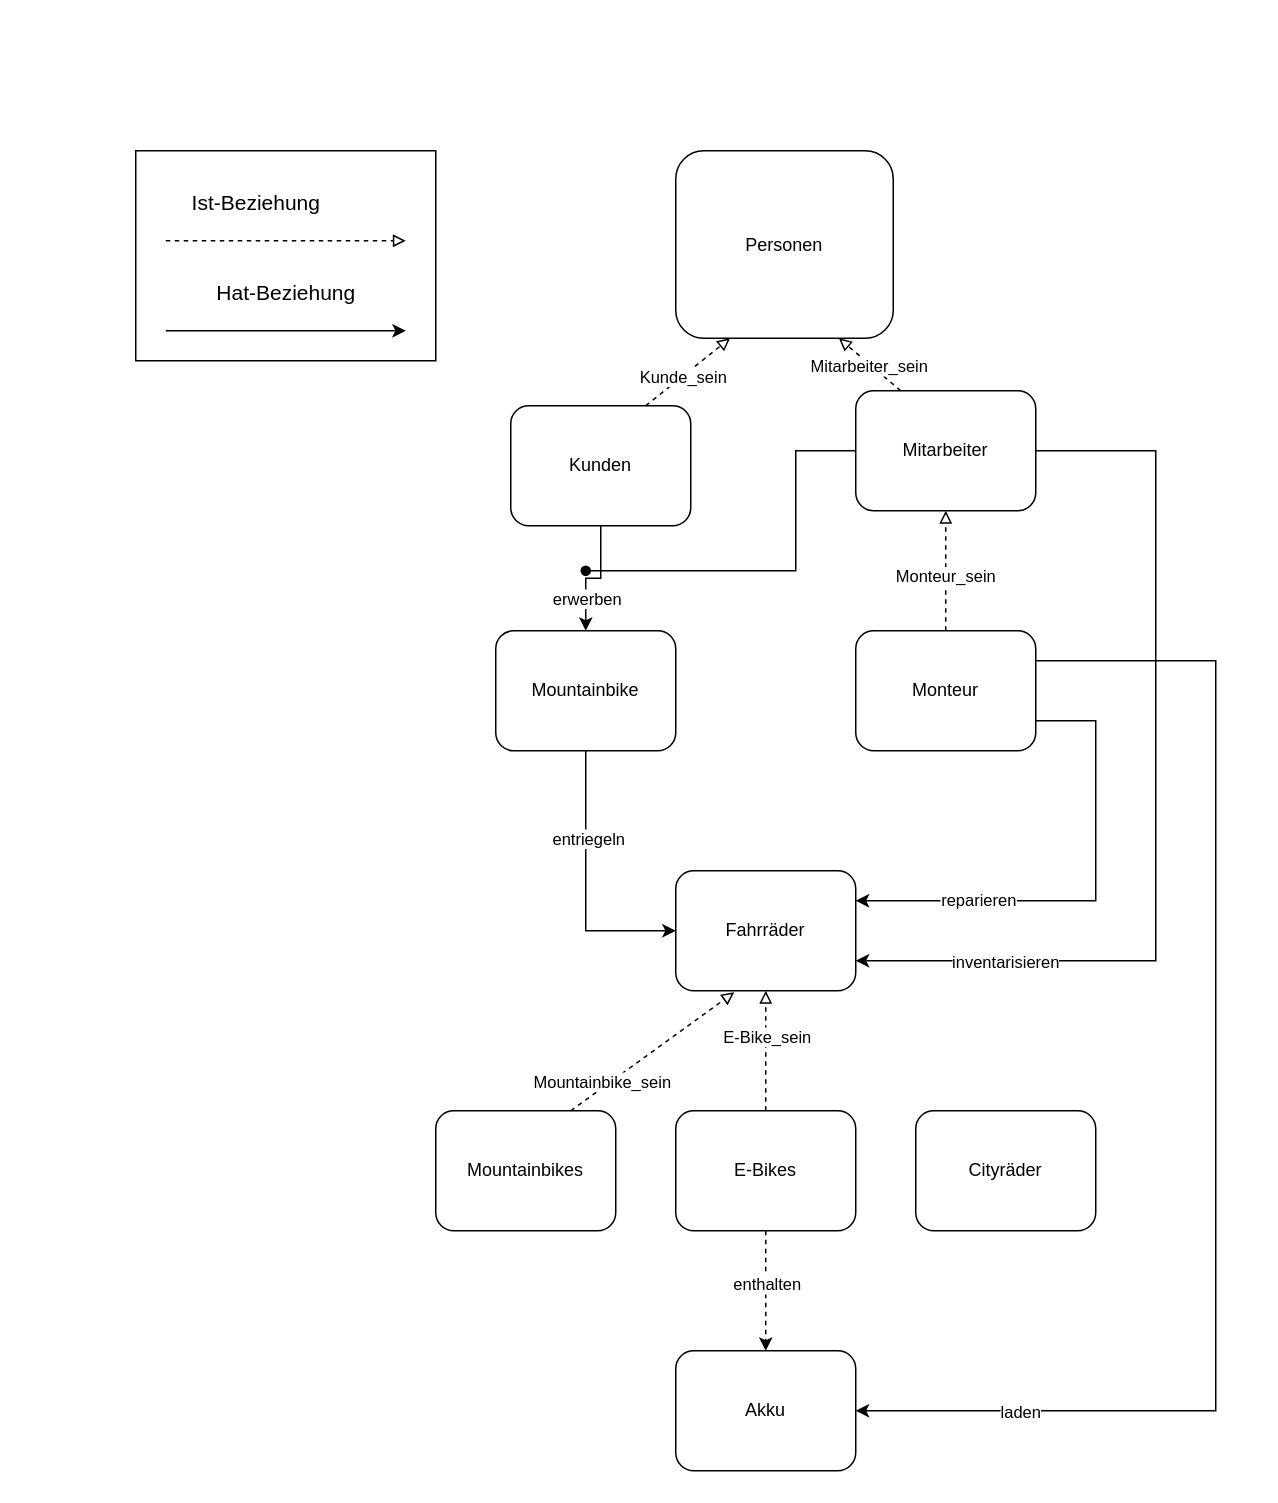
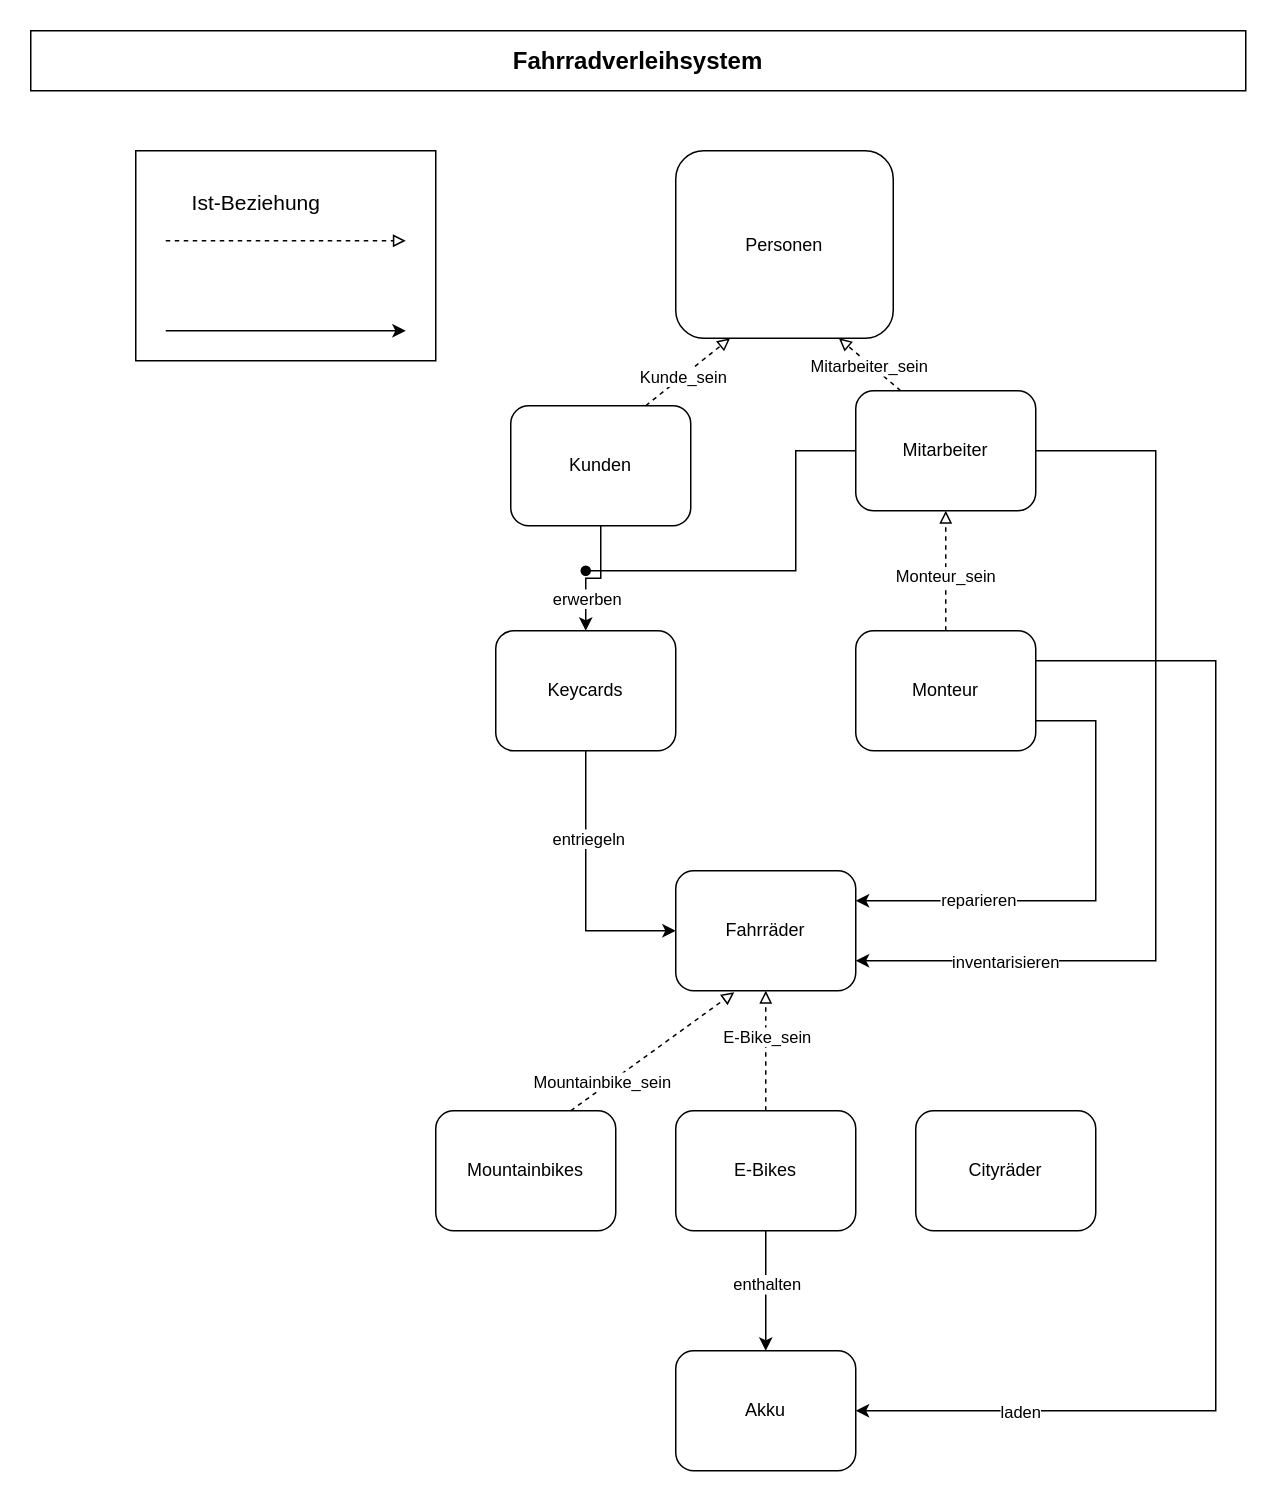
none -> (638, 61)
(286, 293) -> none
(586, 691) -> (586, 691)
(766, 1318) -> (766, 1318)
